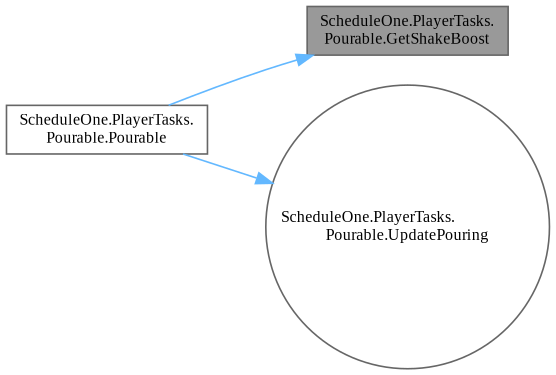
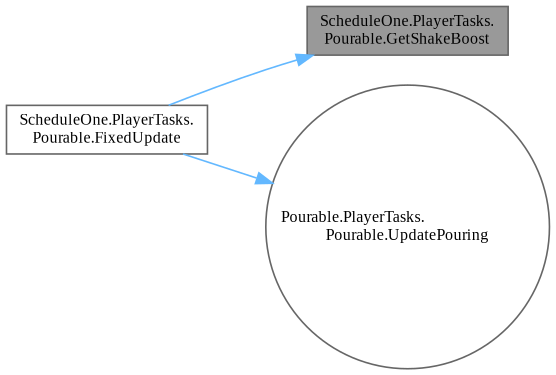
(107, 130) -> (107, 130)
(408, 227) -> (408, 227)
